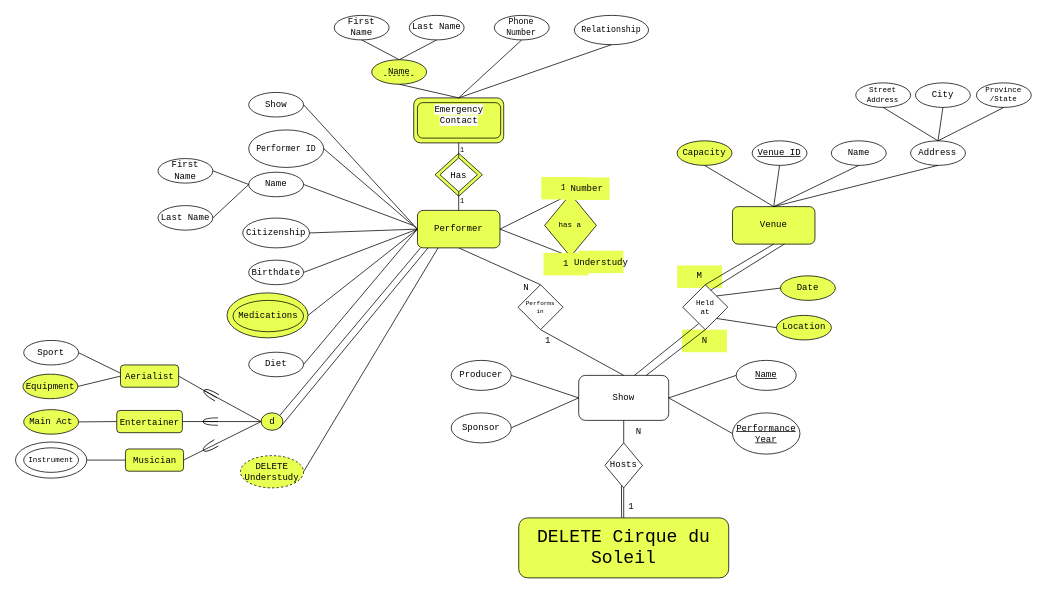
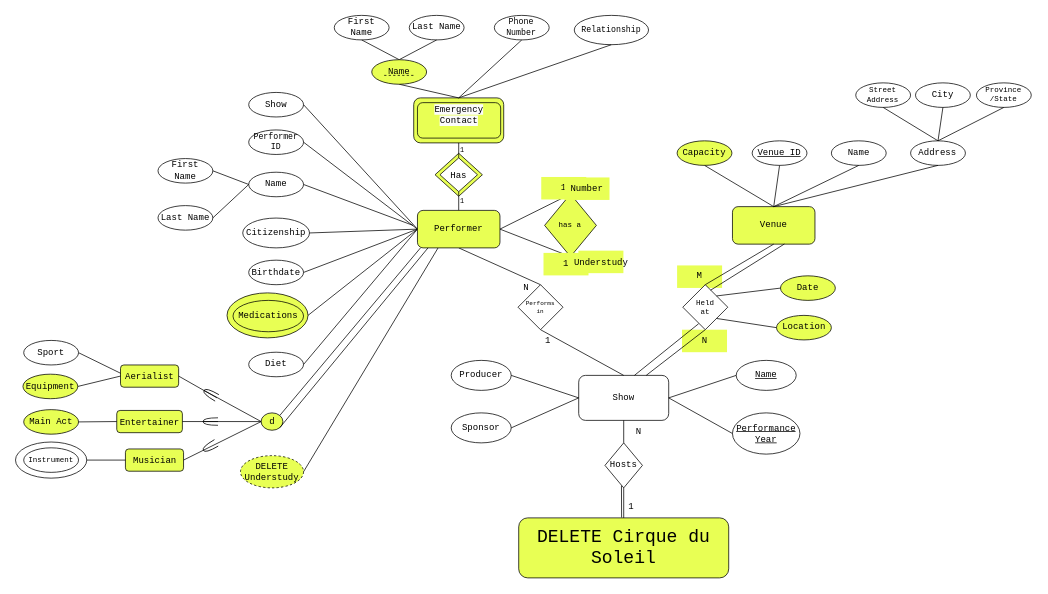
(286, 149) -> (276, 142)
